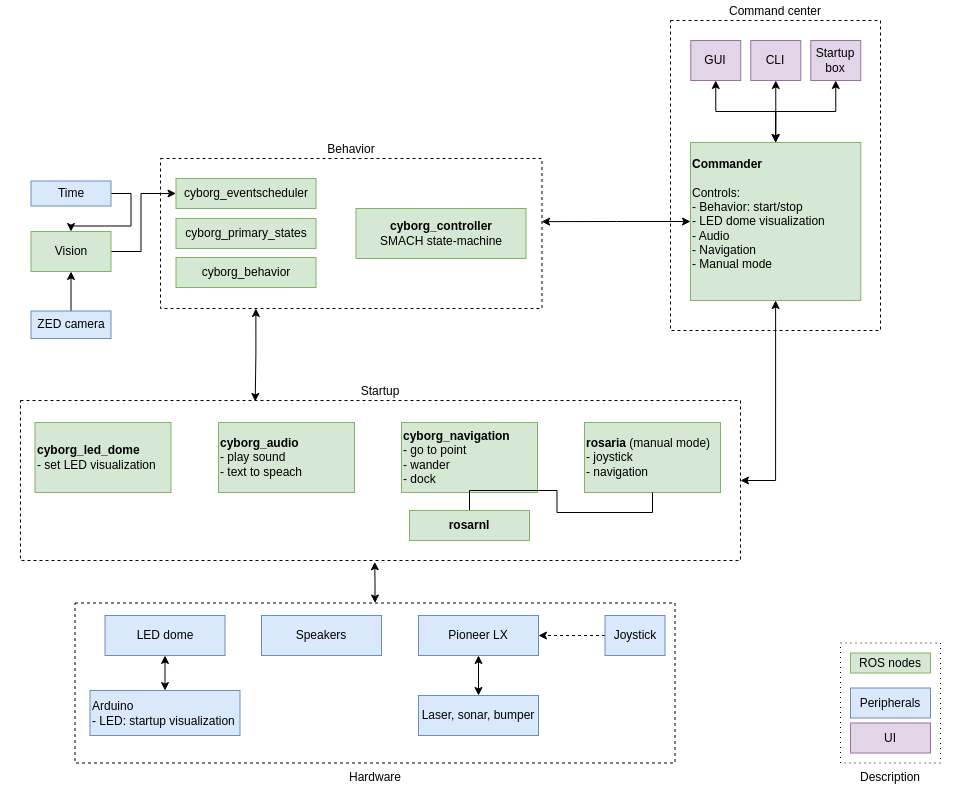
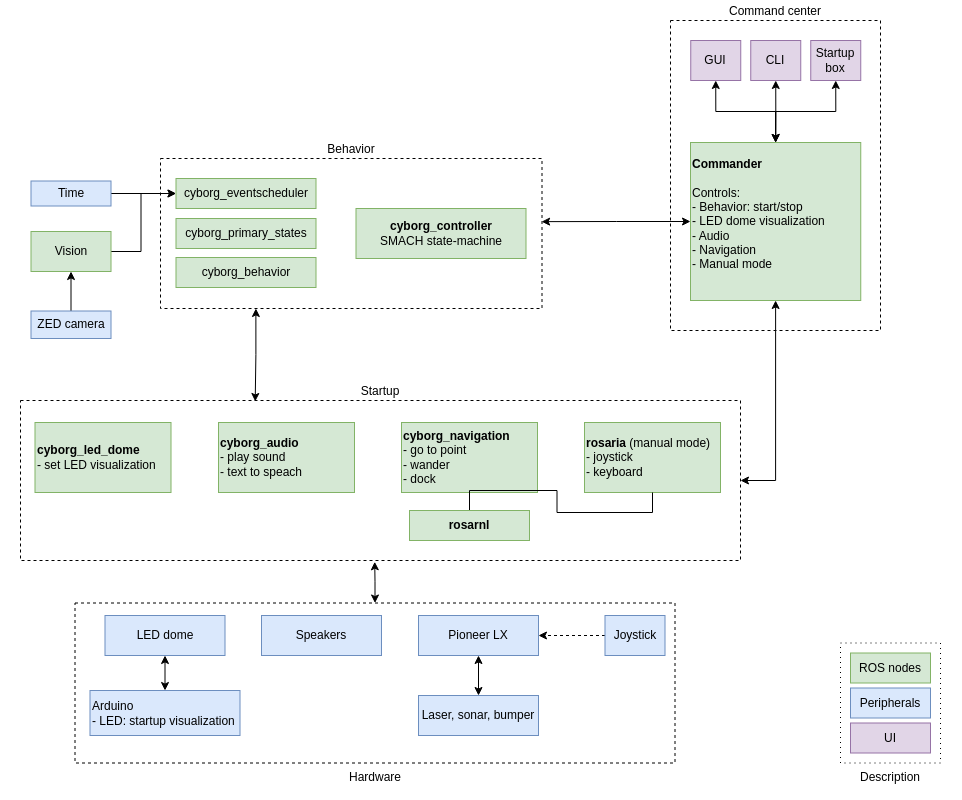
(118, 226) -> (134, 194)
(651, 458) -> (651, 458)
(891, 663) -> (891, 668)
